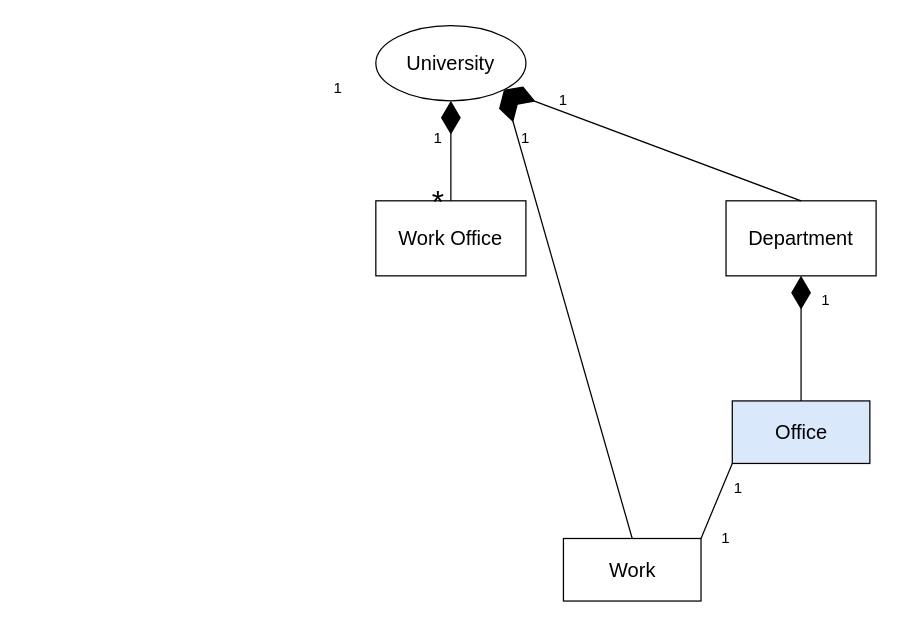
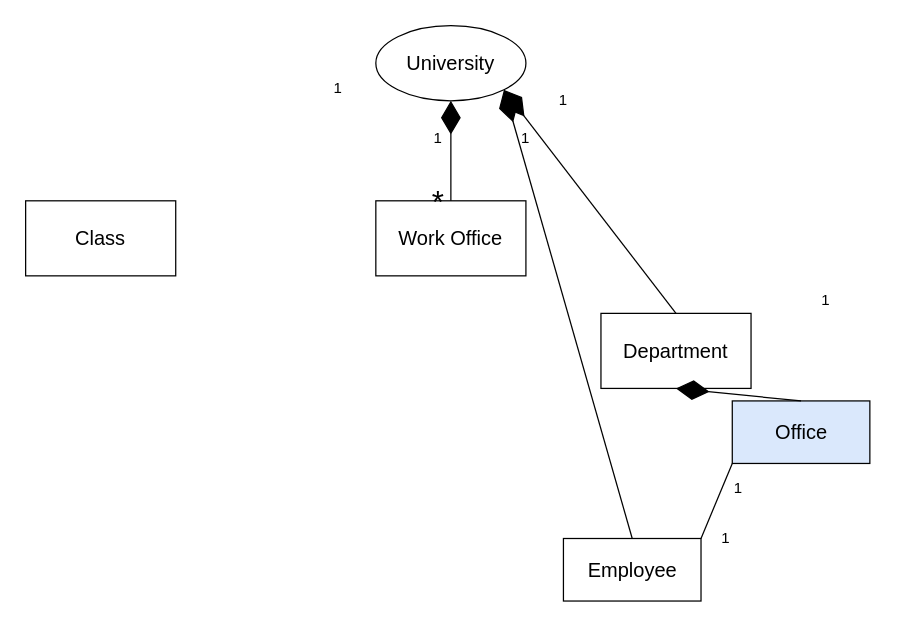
none -> (101, 238)
(801, 238) -> (676, 351)
(633, 569) -> (633, 569)
